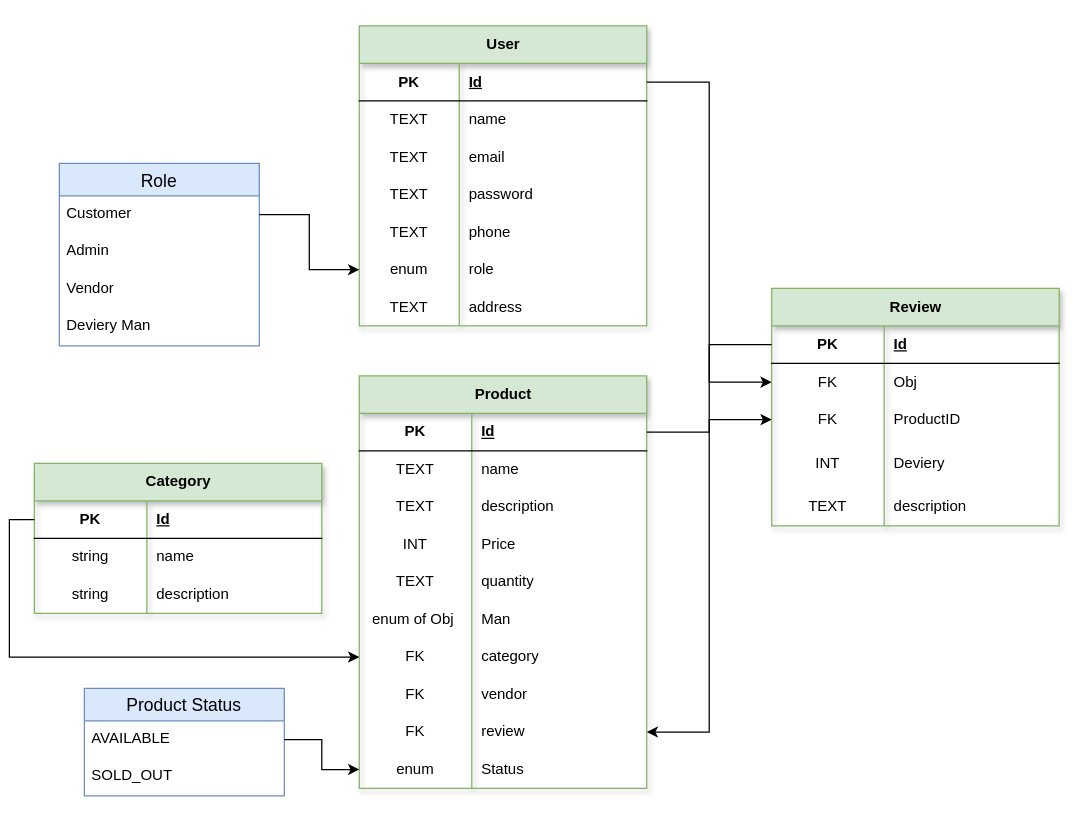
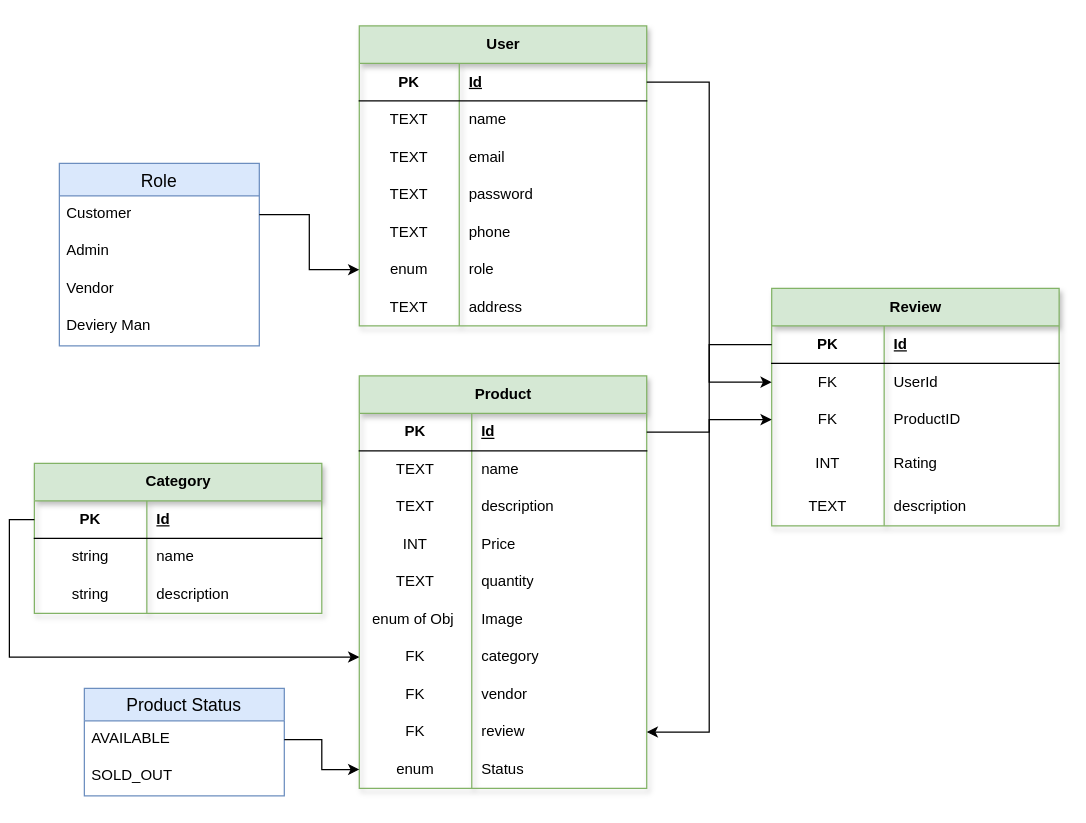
(907, 382) -> (920, 382)
(922, 463) -> (918, 463)
(494, 619) -> (503, 619)
